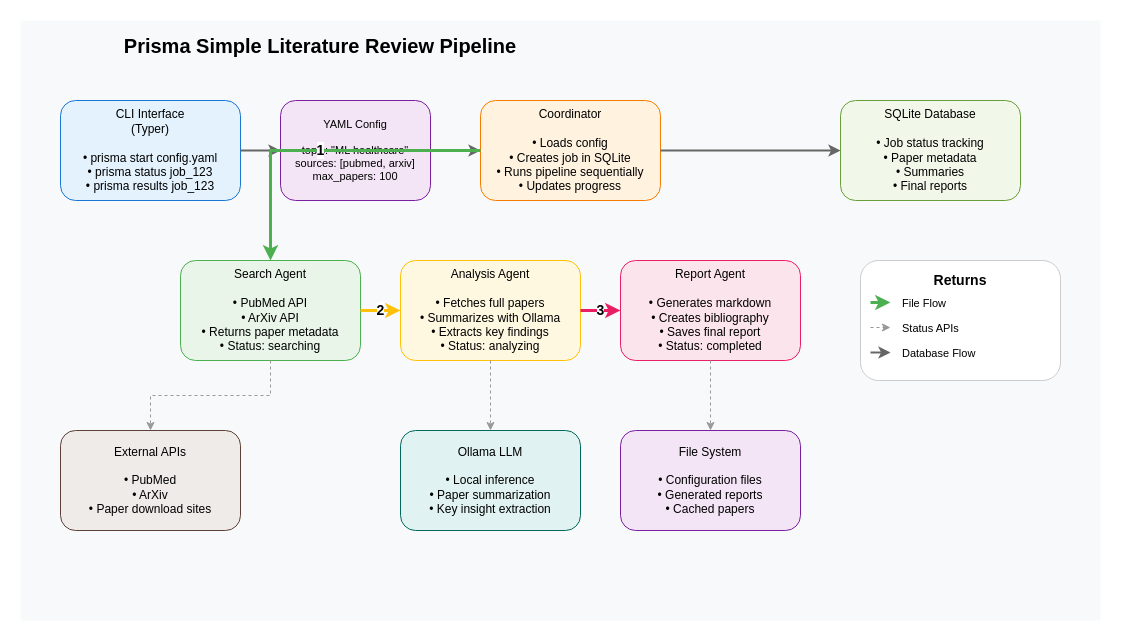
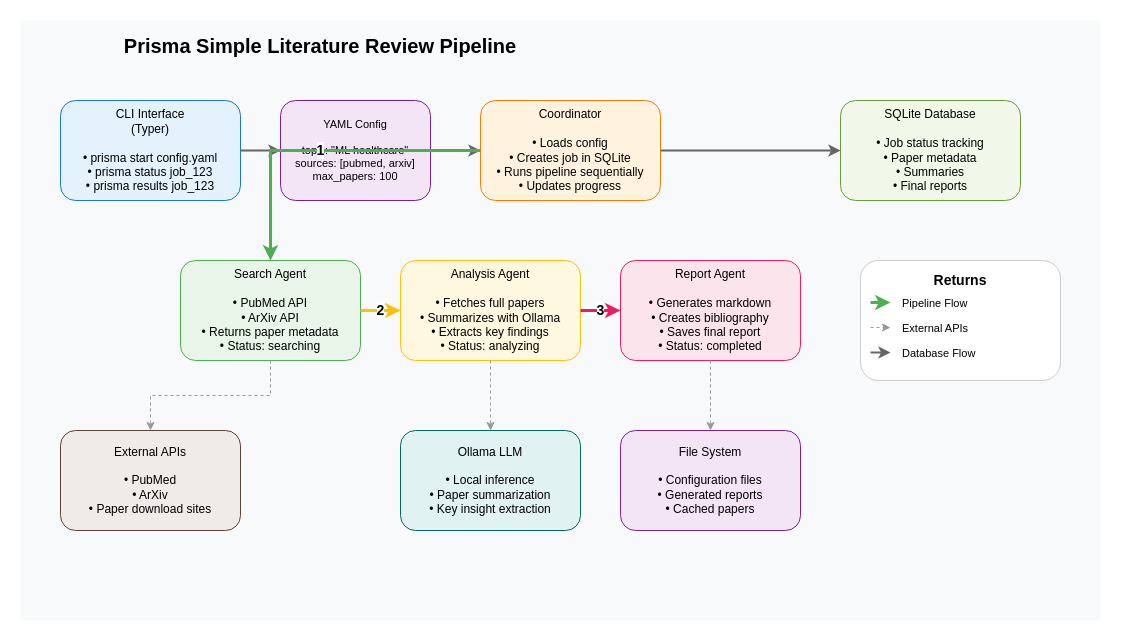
(925, 304) -> (935, 304)
(935, 329) -> (940, 329)
